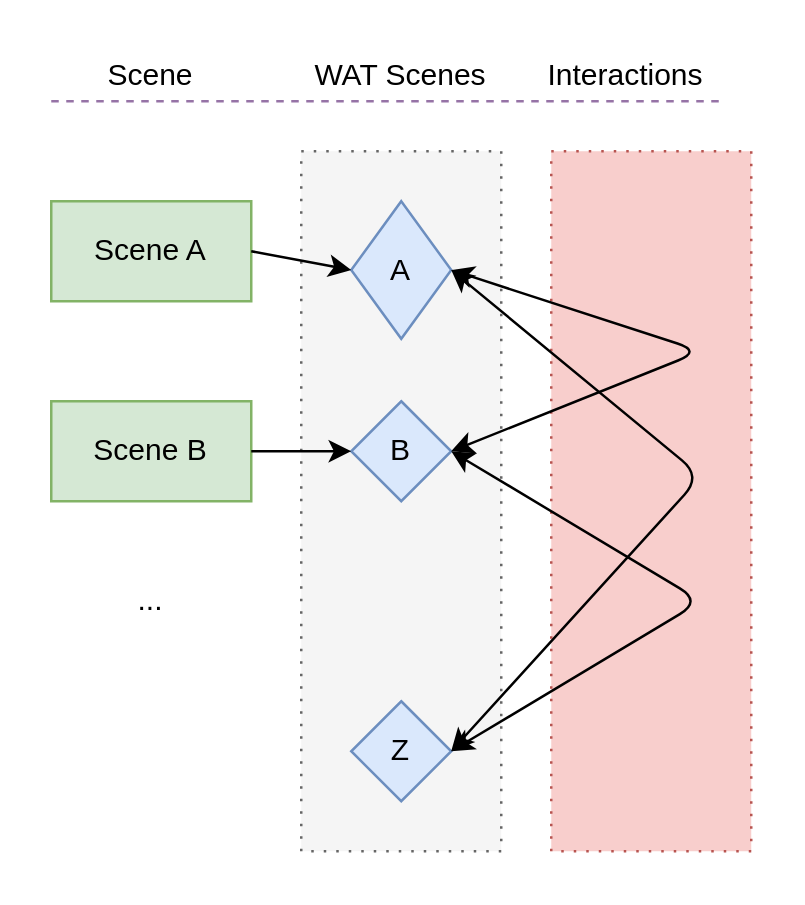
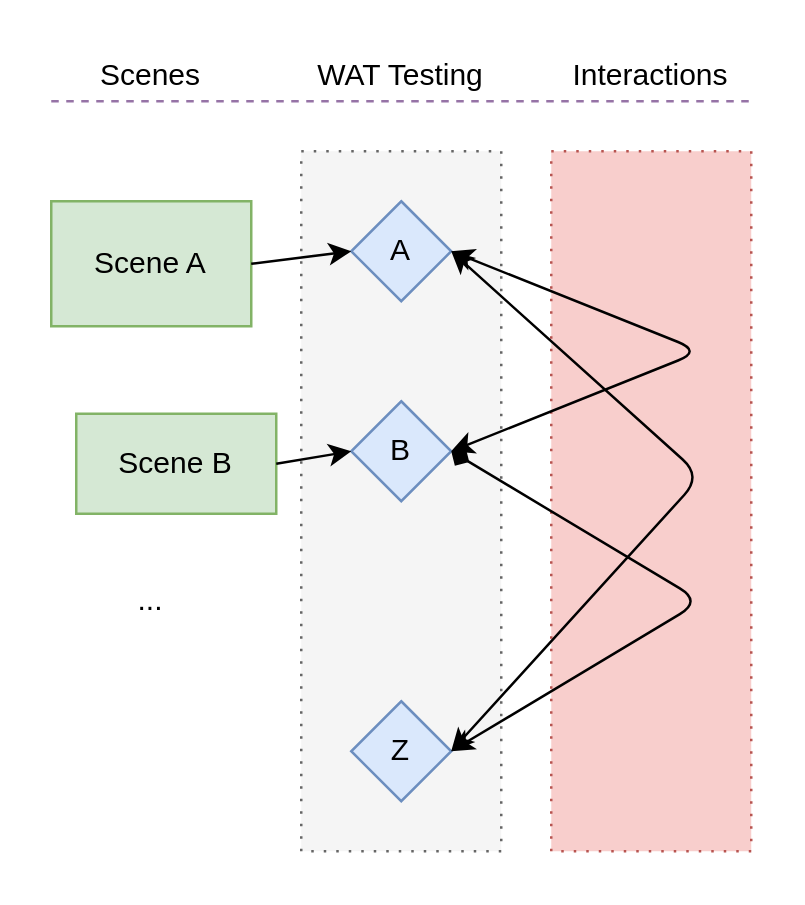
(151, 76) -> (151, 76)
(401, 76) -> (401, 76)
(626, 76) -> (651, 76)
(151, 251) -> (151, 264)
(401, 270) -> (401, 251)
(151, 451) -> (176, 464)
(467, 460) -> (468, 461)
